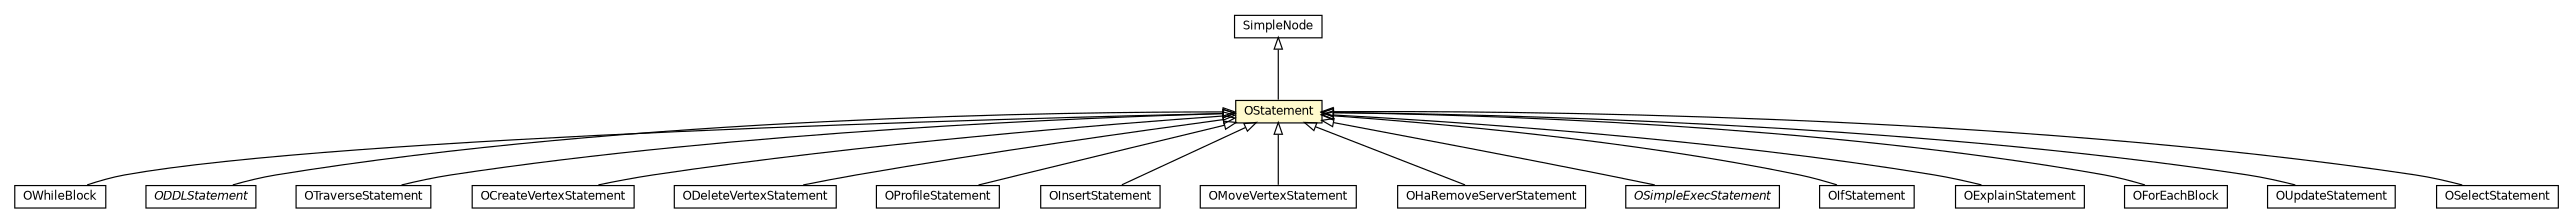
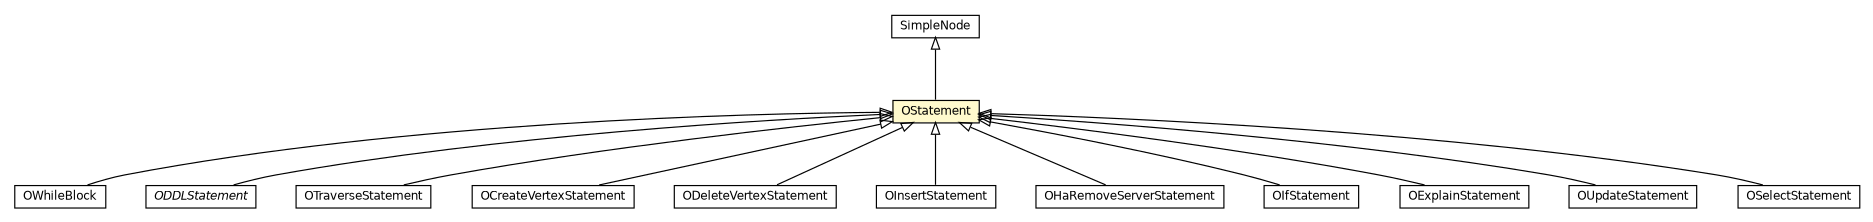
(938, 196) -> none
(1278, 196) -> none
(1703, 196) -> none
(2175, 196) -> none
